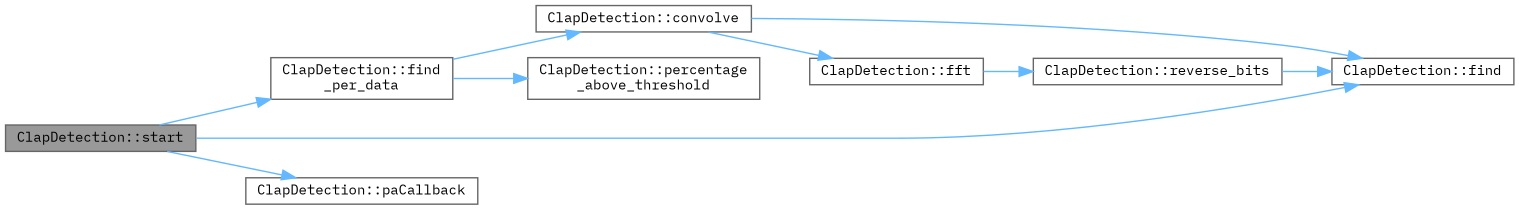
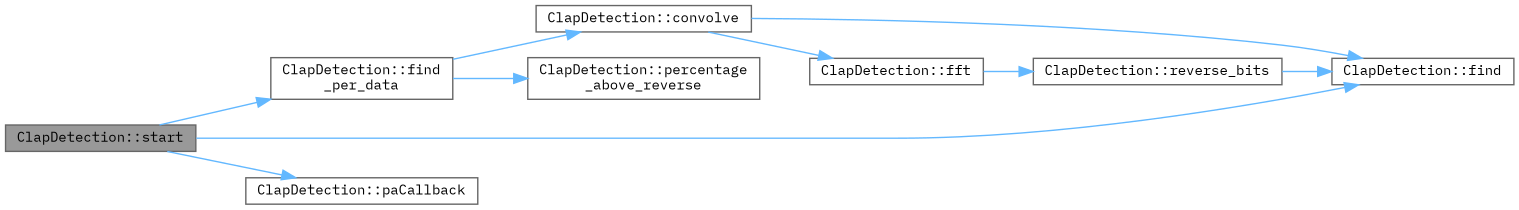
(644, 78) -> (644, 78)
